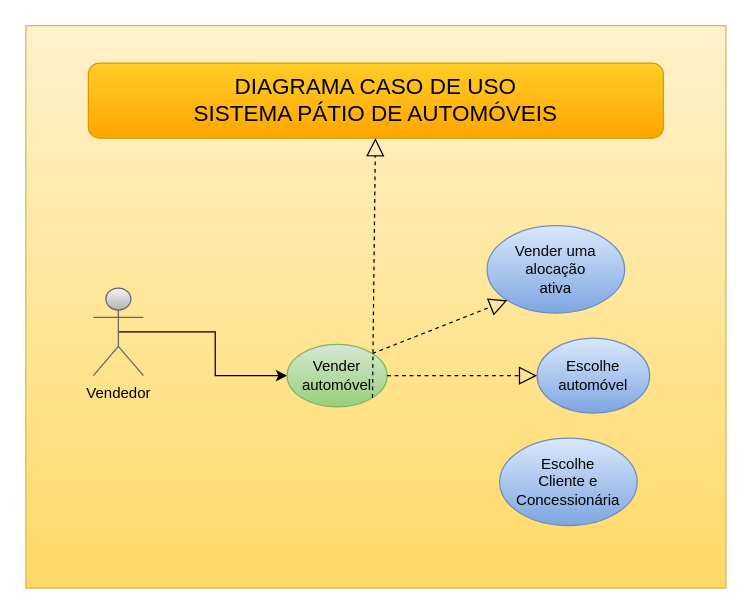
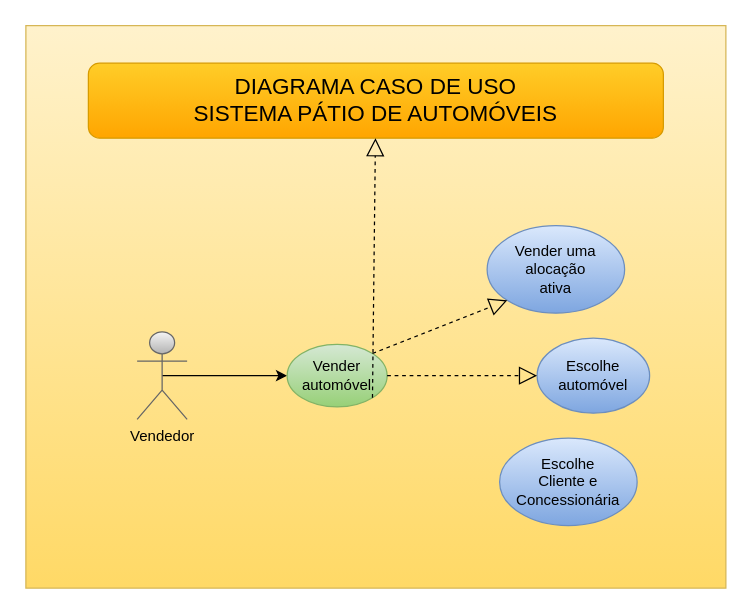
(118, 332) -> (162, 376)
